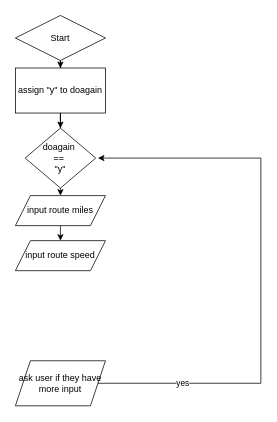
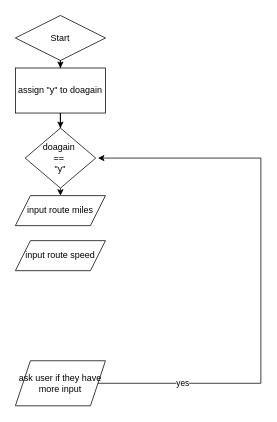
(60, 230) -> none
